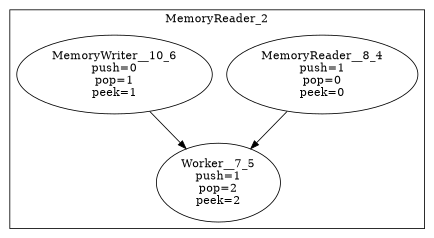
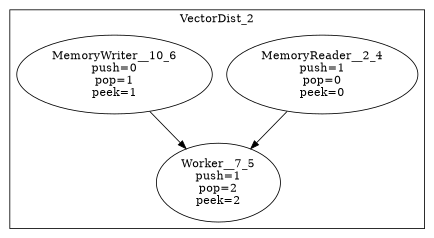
(217, 19) -> (217, 19)
(322, 75) -> (322, 75)
